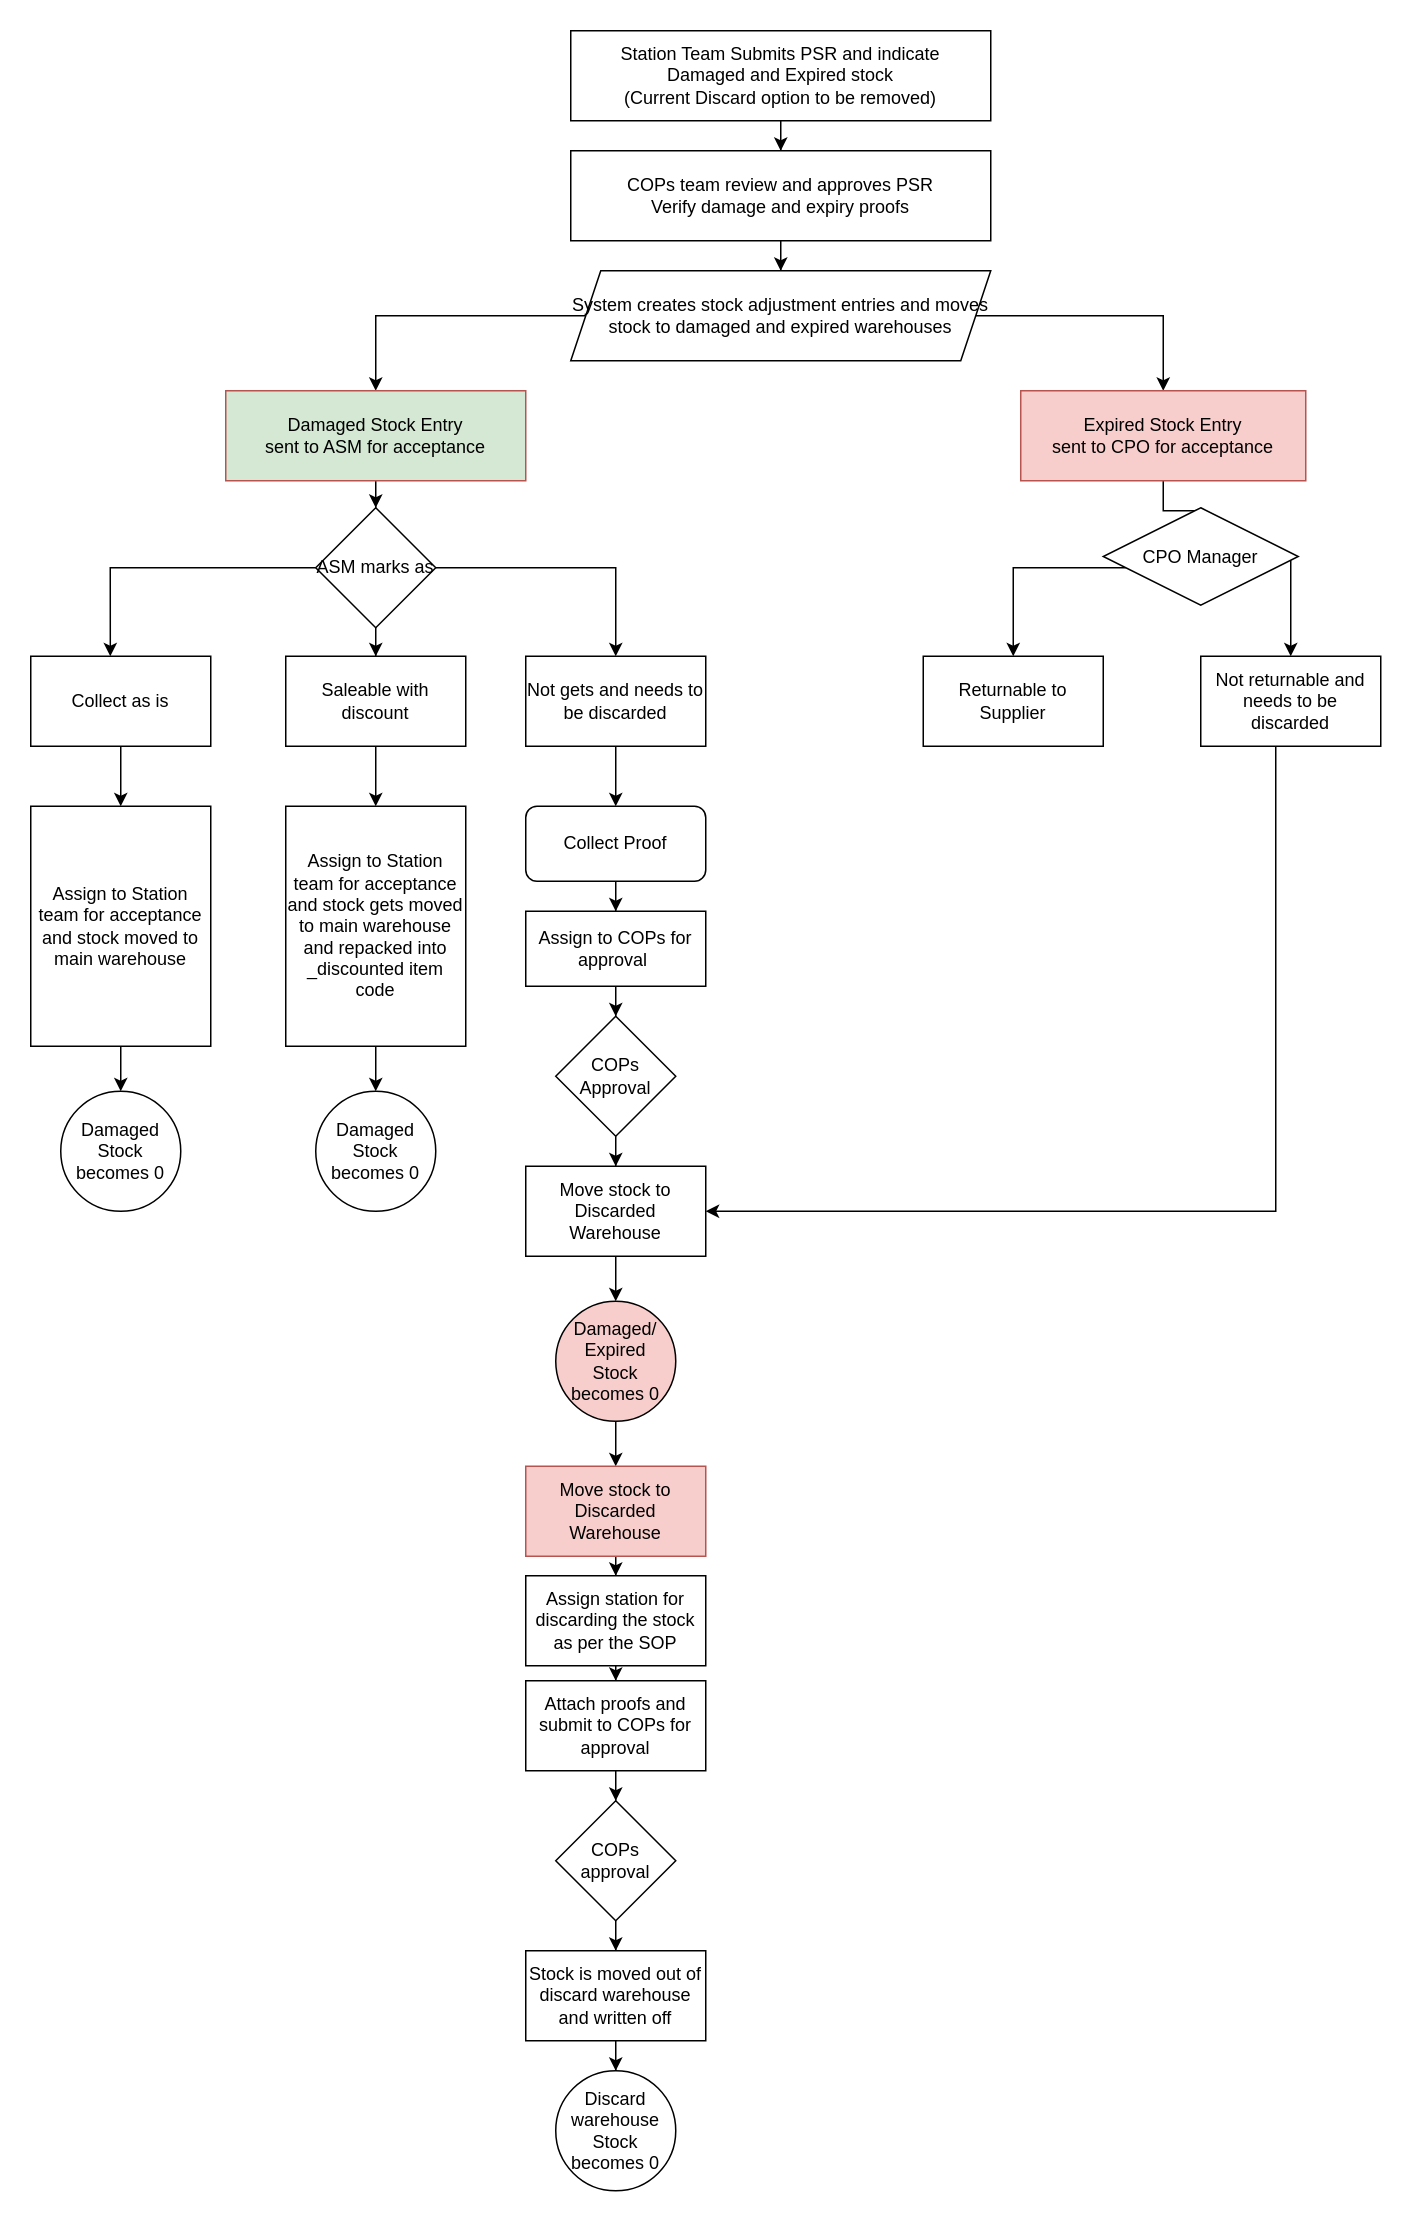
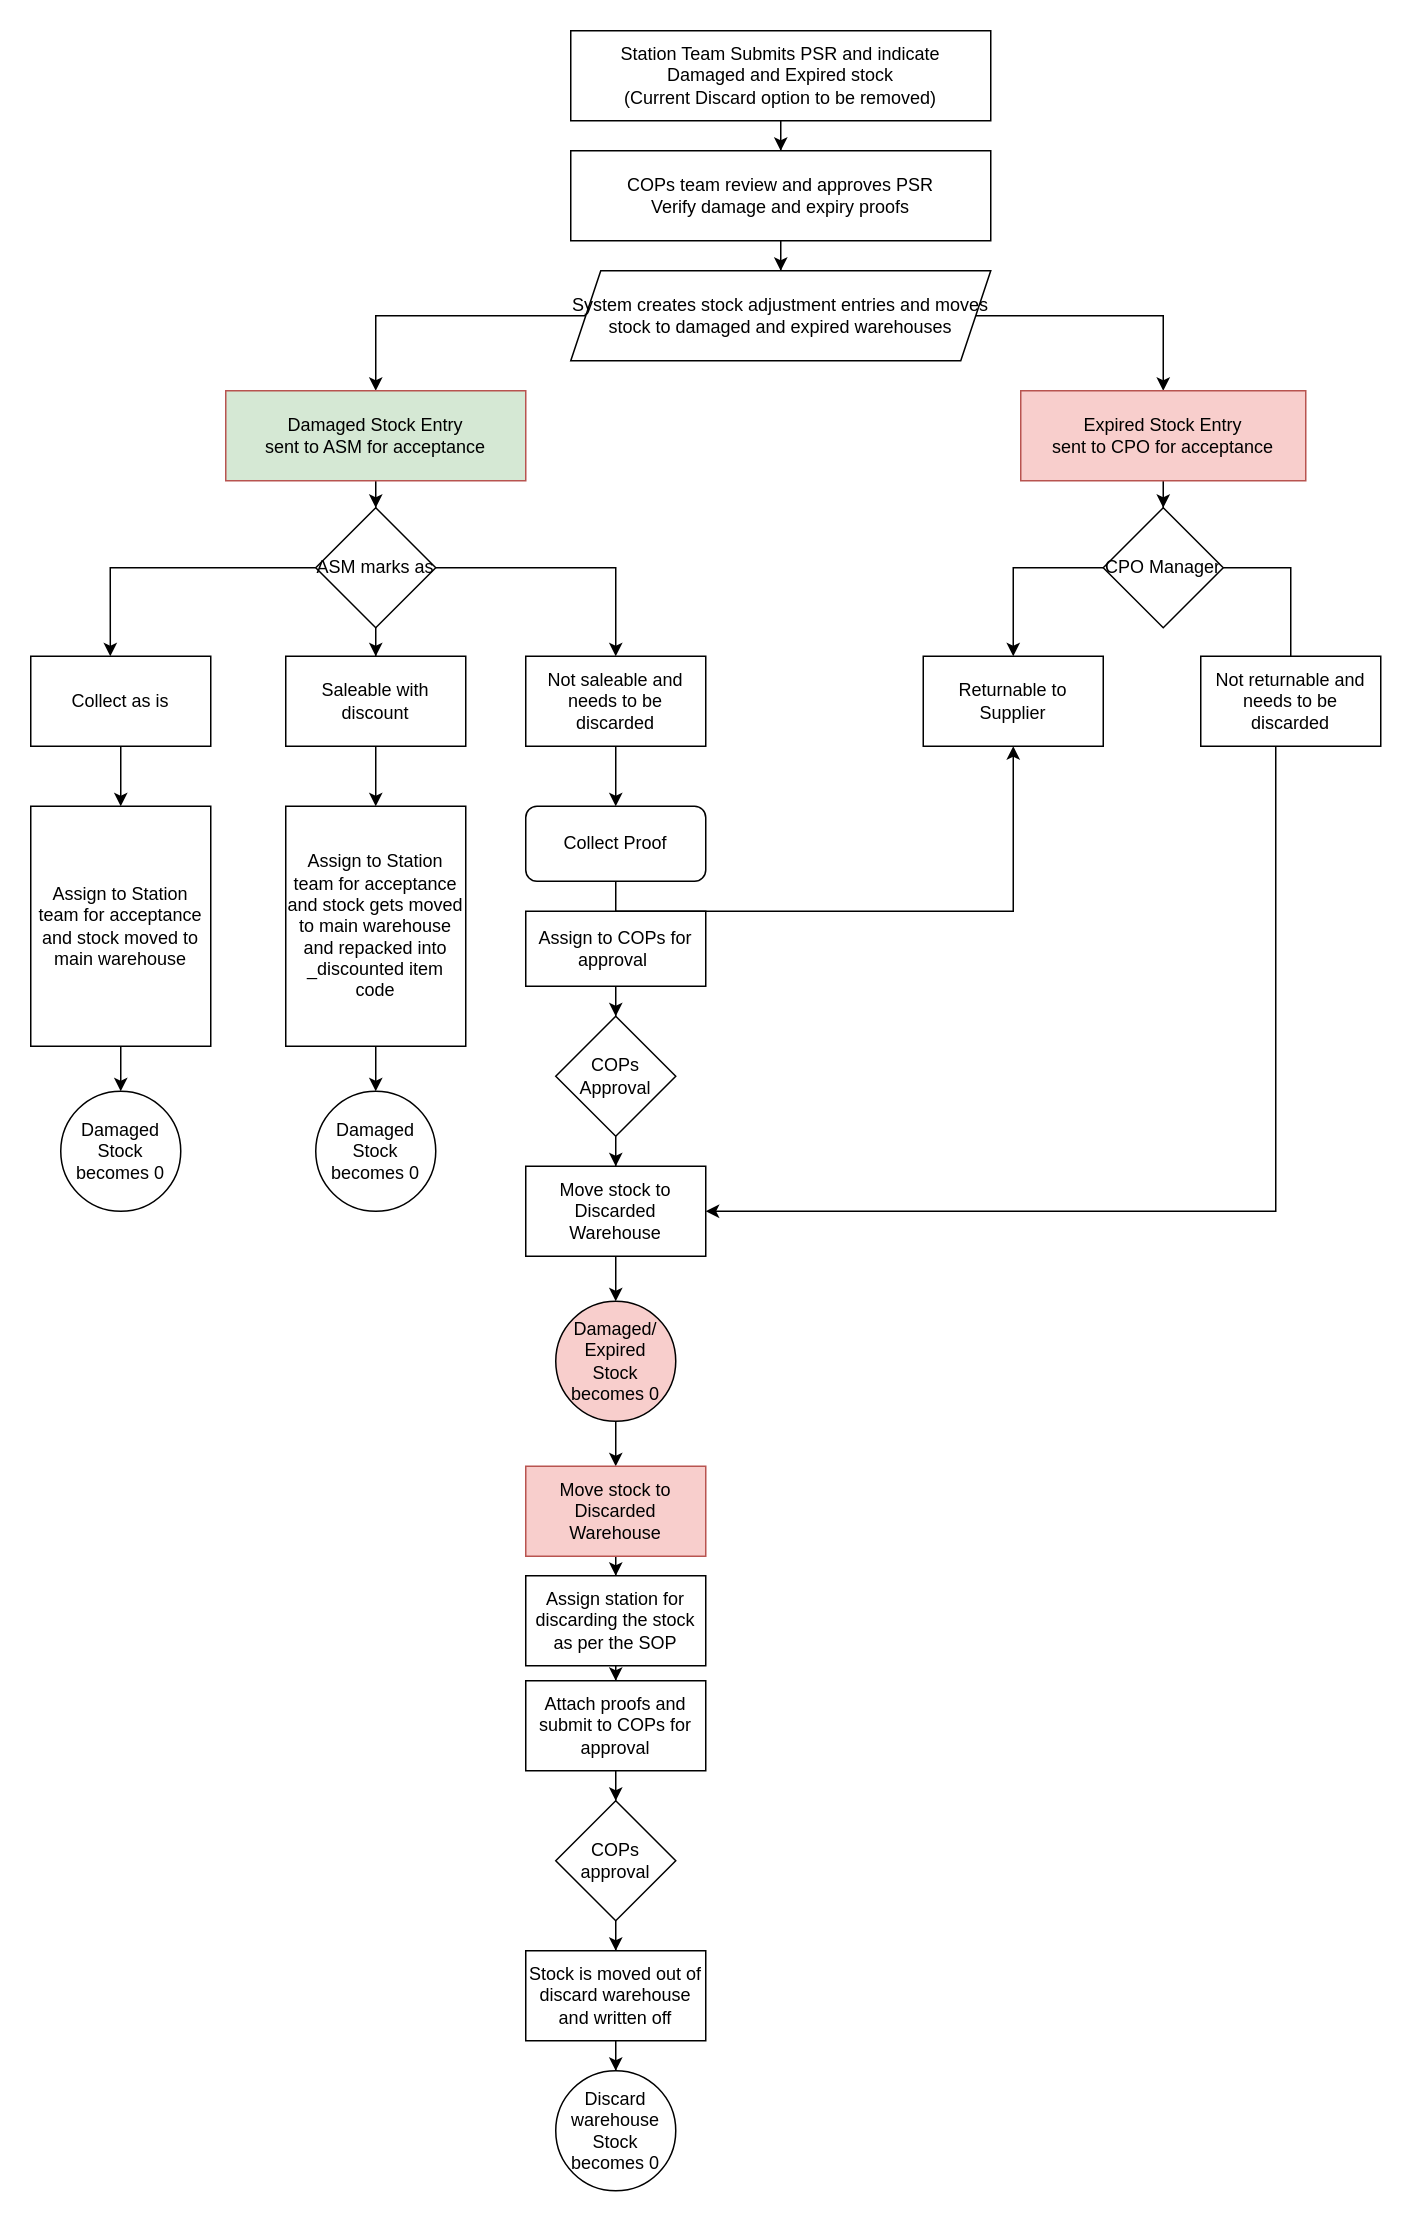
(1201, 557) -> (1163, 568)
(616, 701) -> (616, 701)
(616, 910) -> (936, 911)
